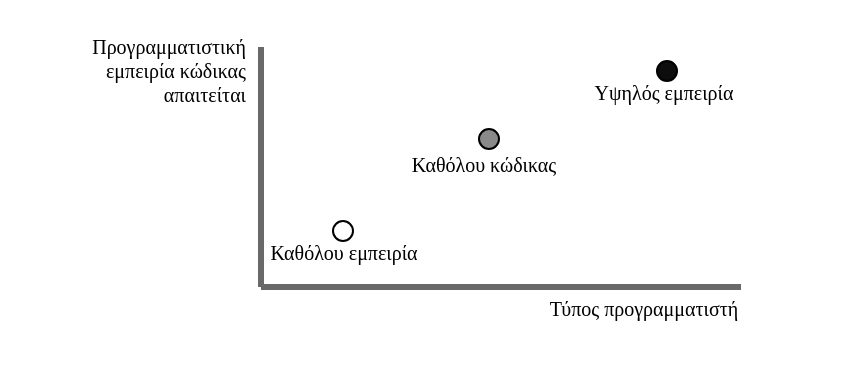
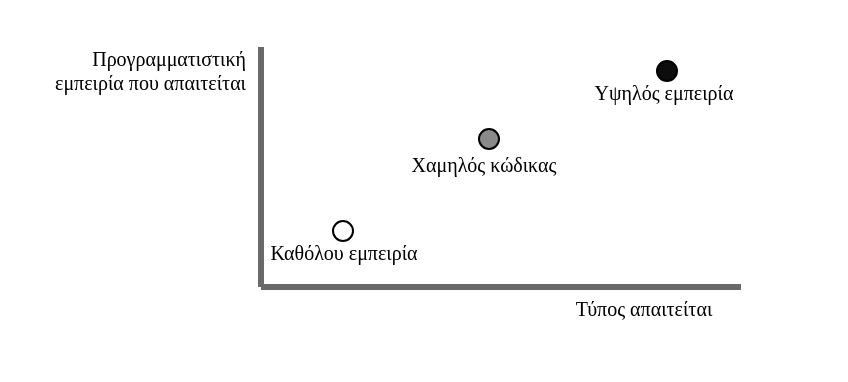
(144, 71) -> (144, 71)
(485, 165) -> (485, 165)
(645, 309) -> (645, 309)
